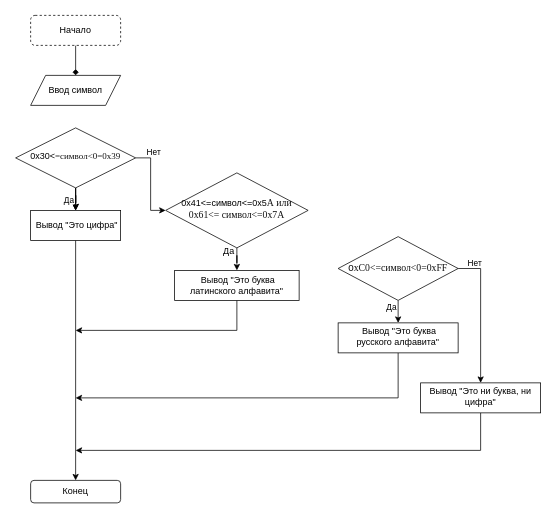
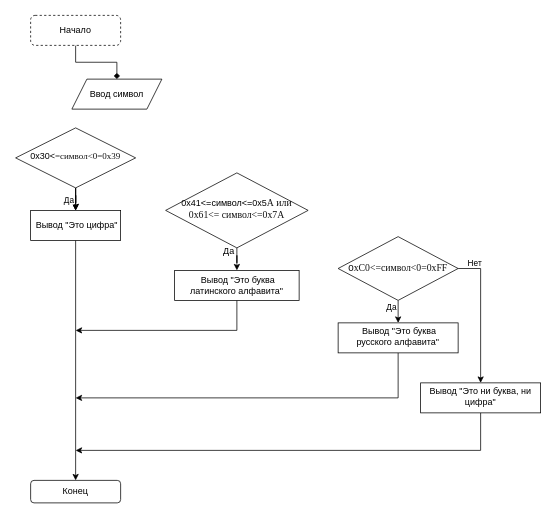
(75, 90) -> (117, 94)
(150, 188) -> none
